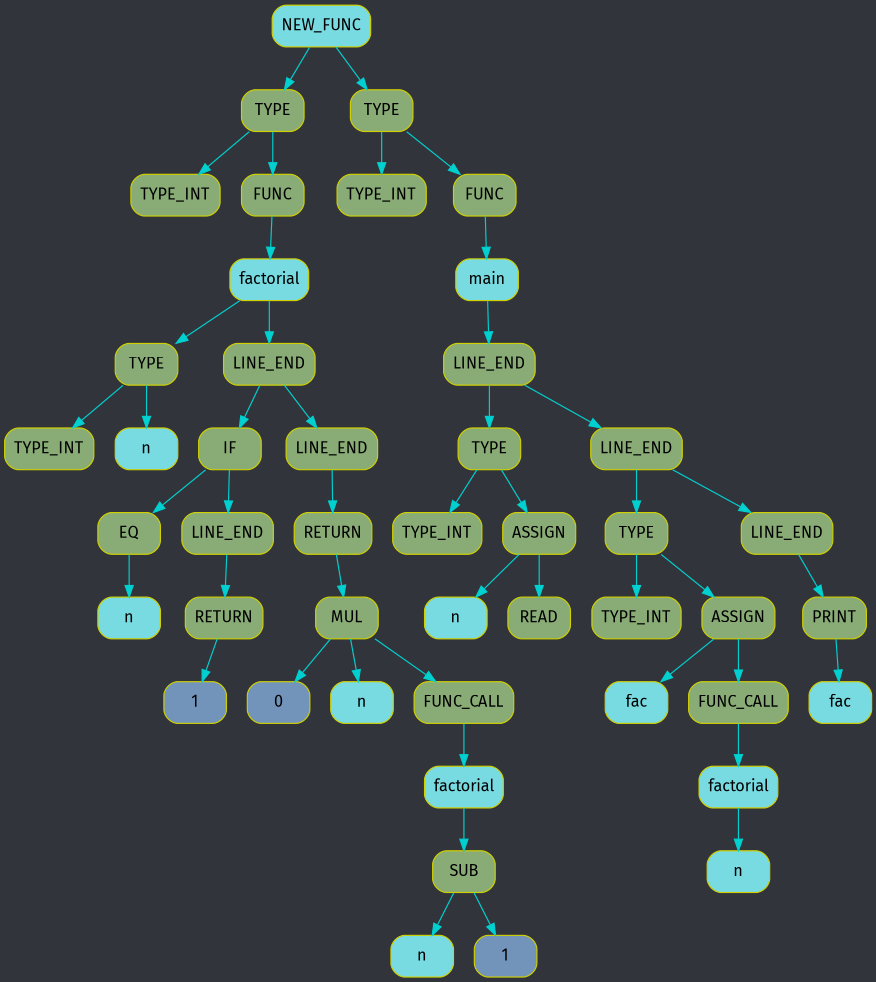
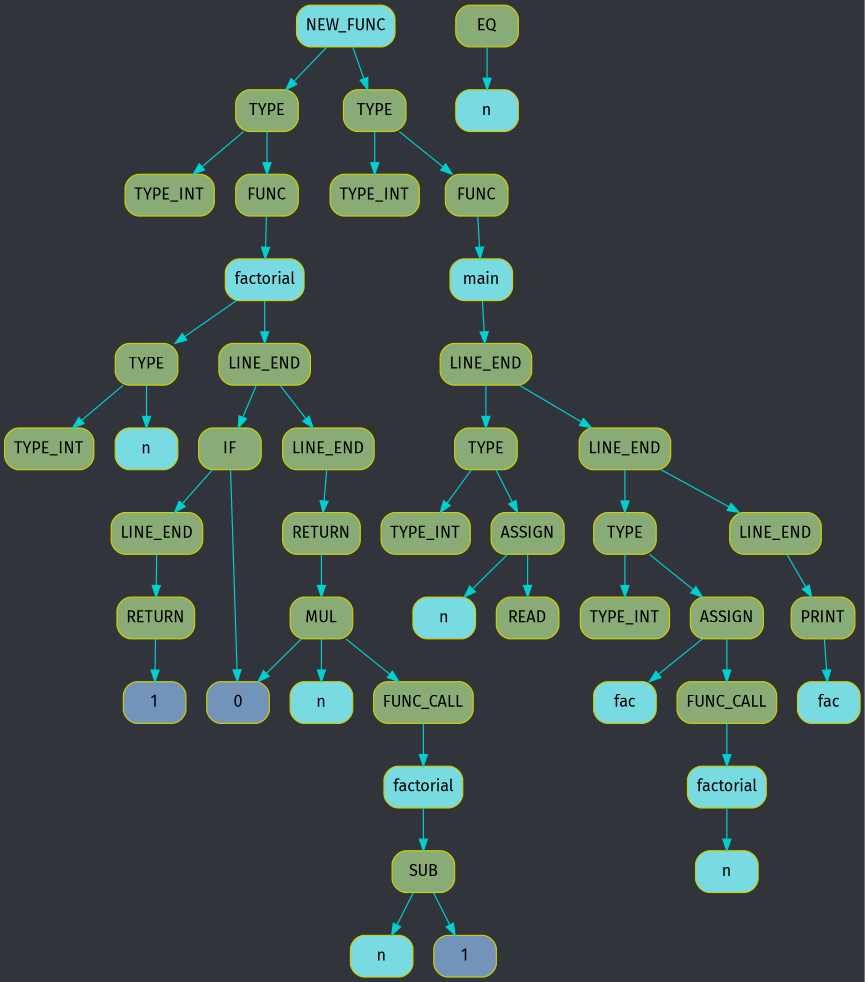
(184, 487) -> (234, 570)
